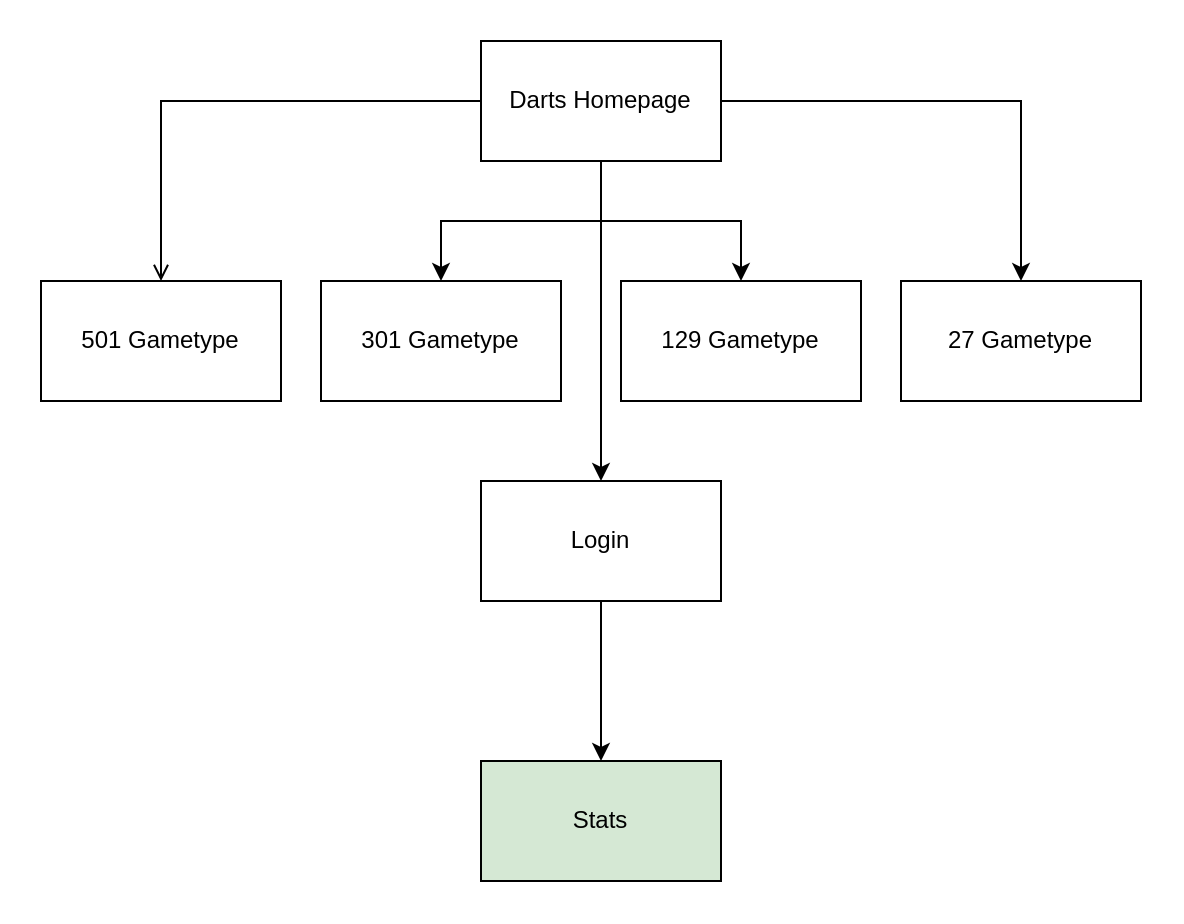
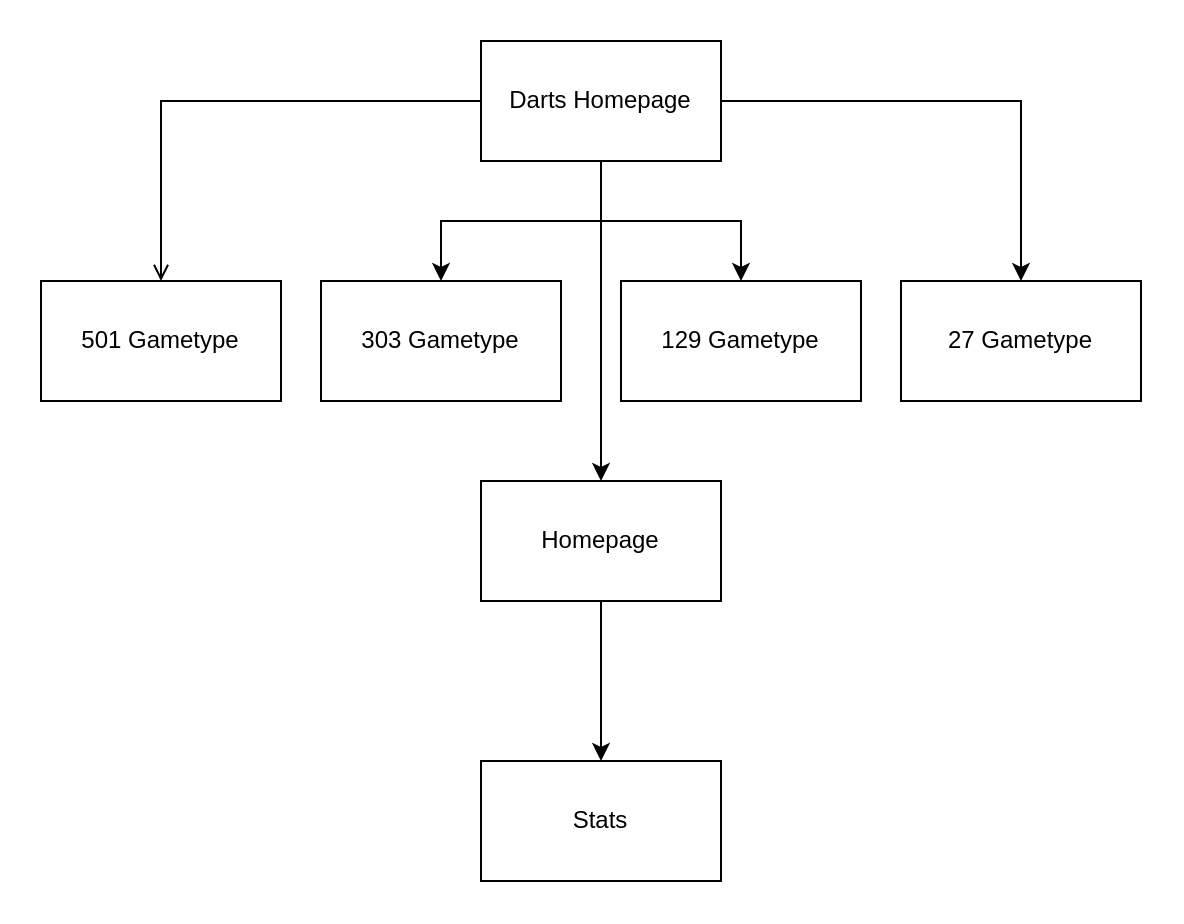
(441, 341) -> (441, 341)
(601, 541) -> (601, 541)
(601, 821) -> (601, 821)
